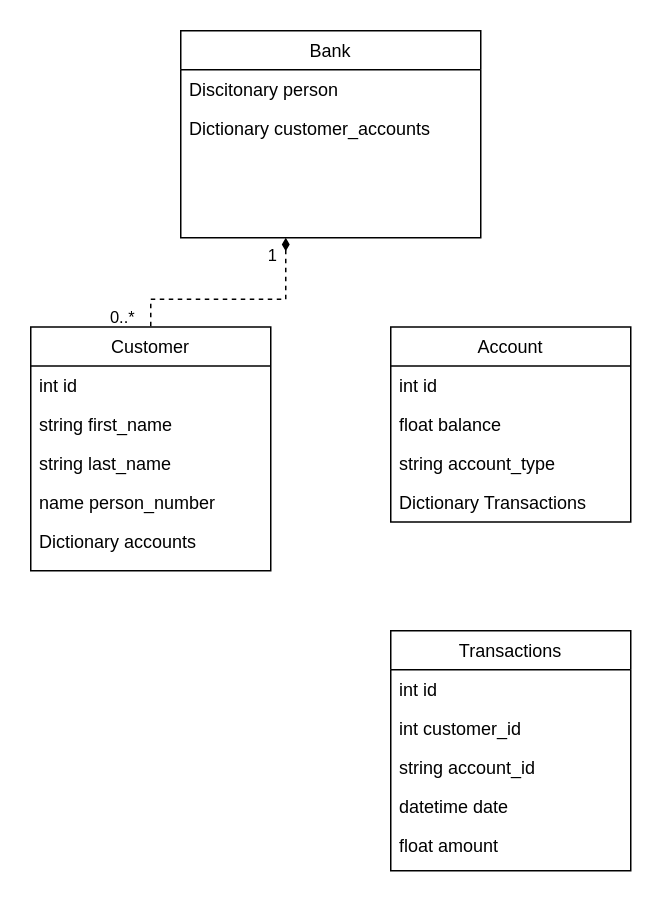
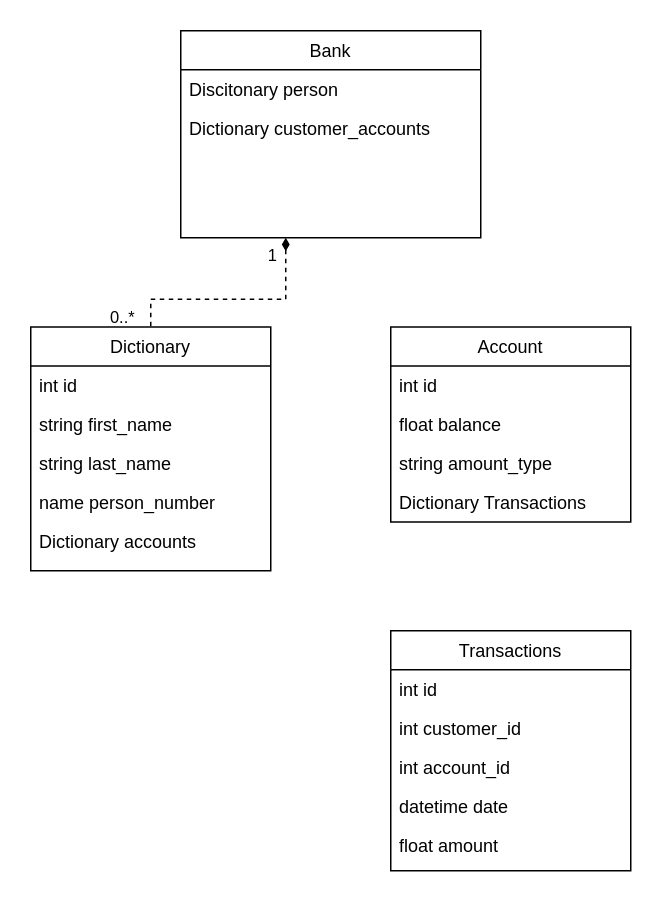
(150, 347) -> (150, 347)
(490, 464) -> (485, 464)
(478, 768) -> (463, 768)
